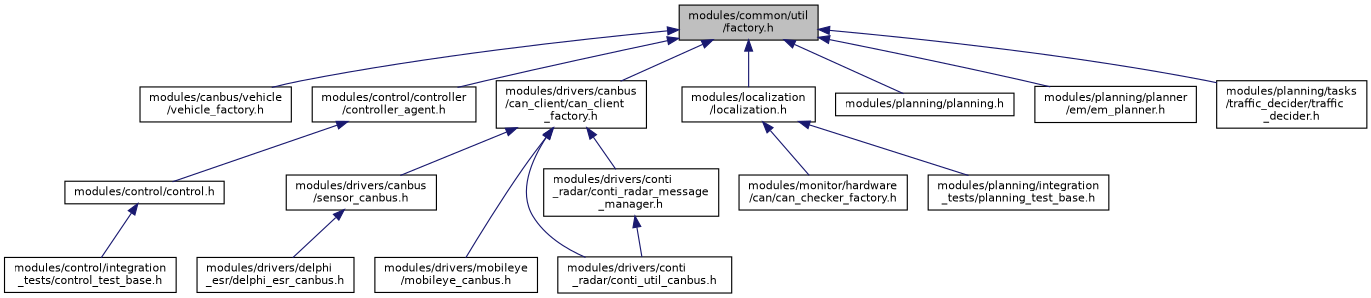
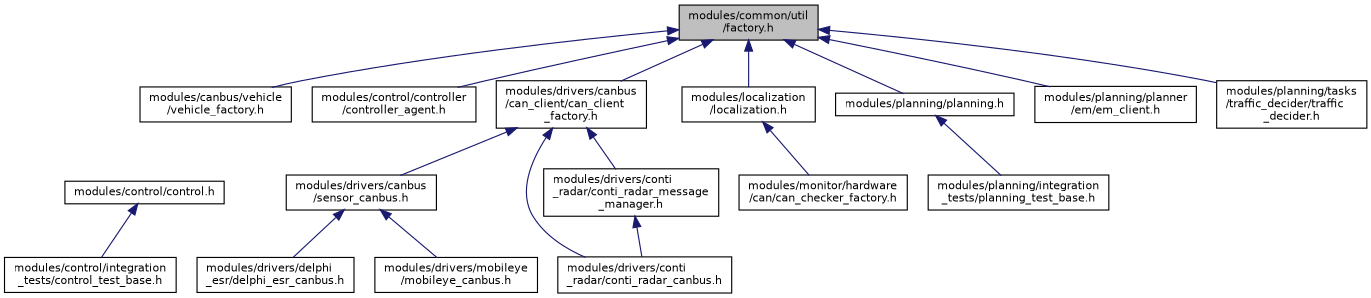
(1116, 104) -> (1116, 104)
(889, 150) -> (973, 149)
(255, 153) -> none
(504, 196) -> (413, 237)
(645, 275) -> (645, 275)
